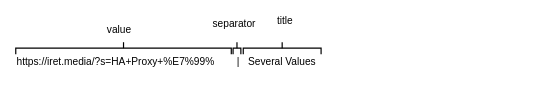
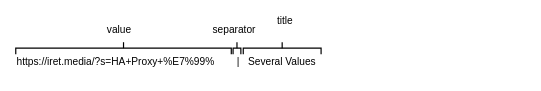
(234, 24) -> (234, 30)
